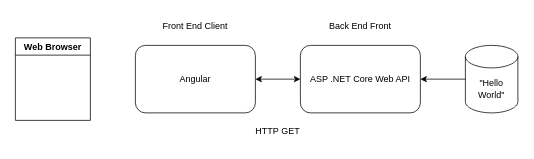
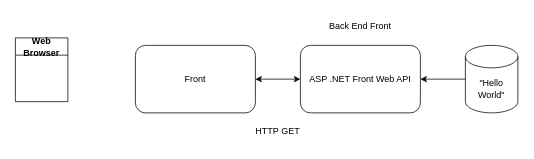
(195, 27) -> none
(53, 79) -> (42, 70)
(195, 79) -> (195, 79)
(360, 79) -> (360, 79)
